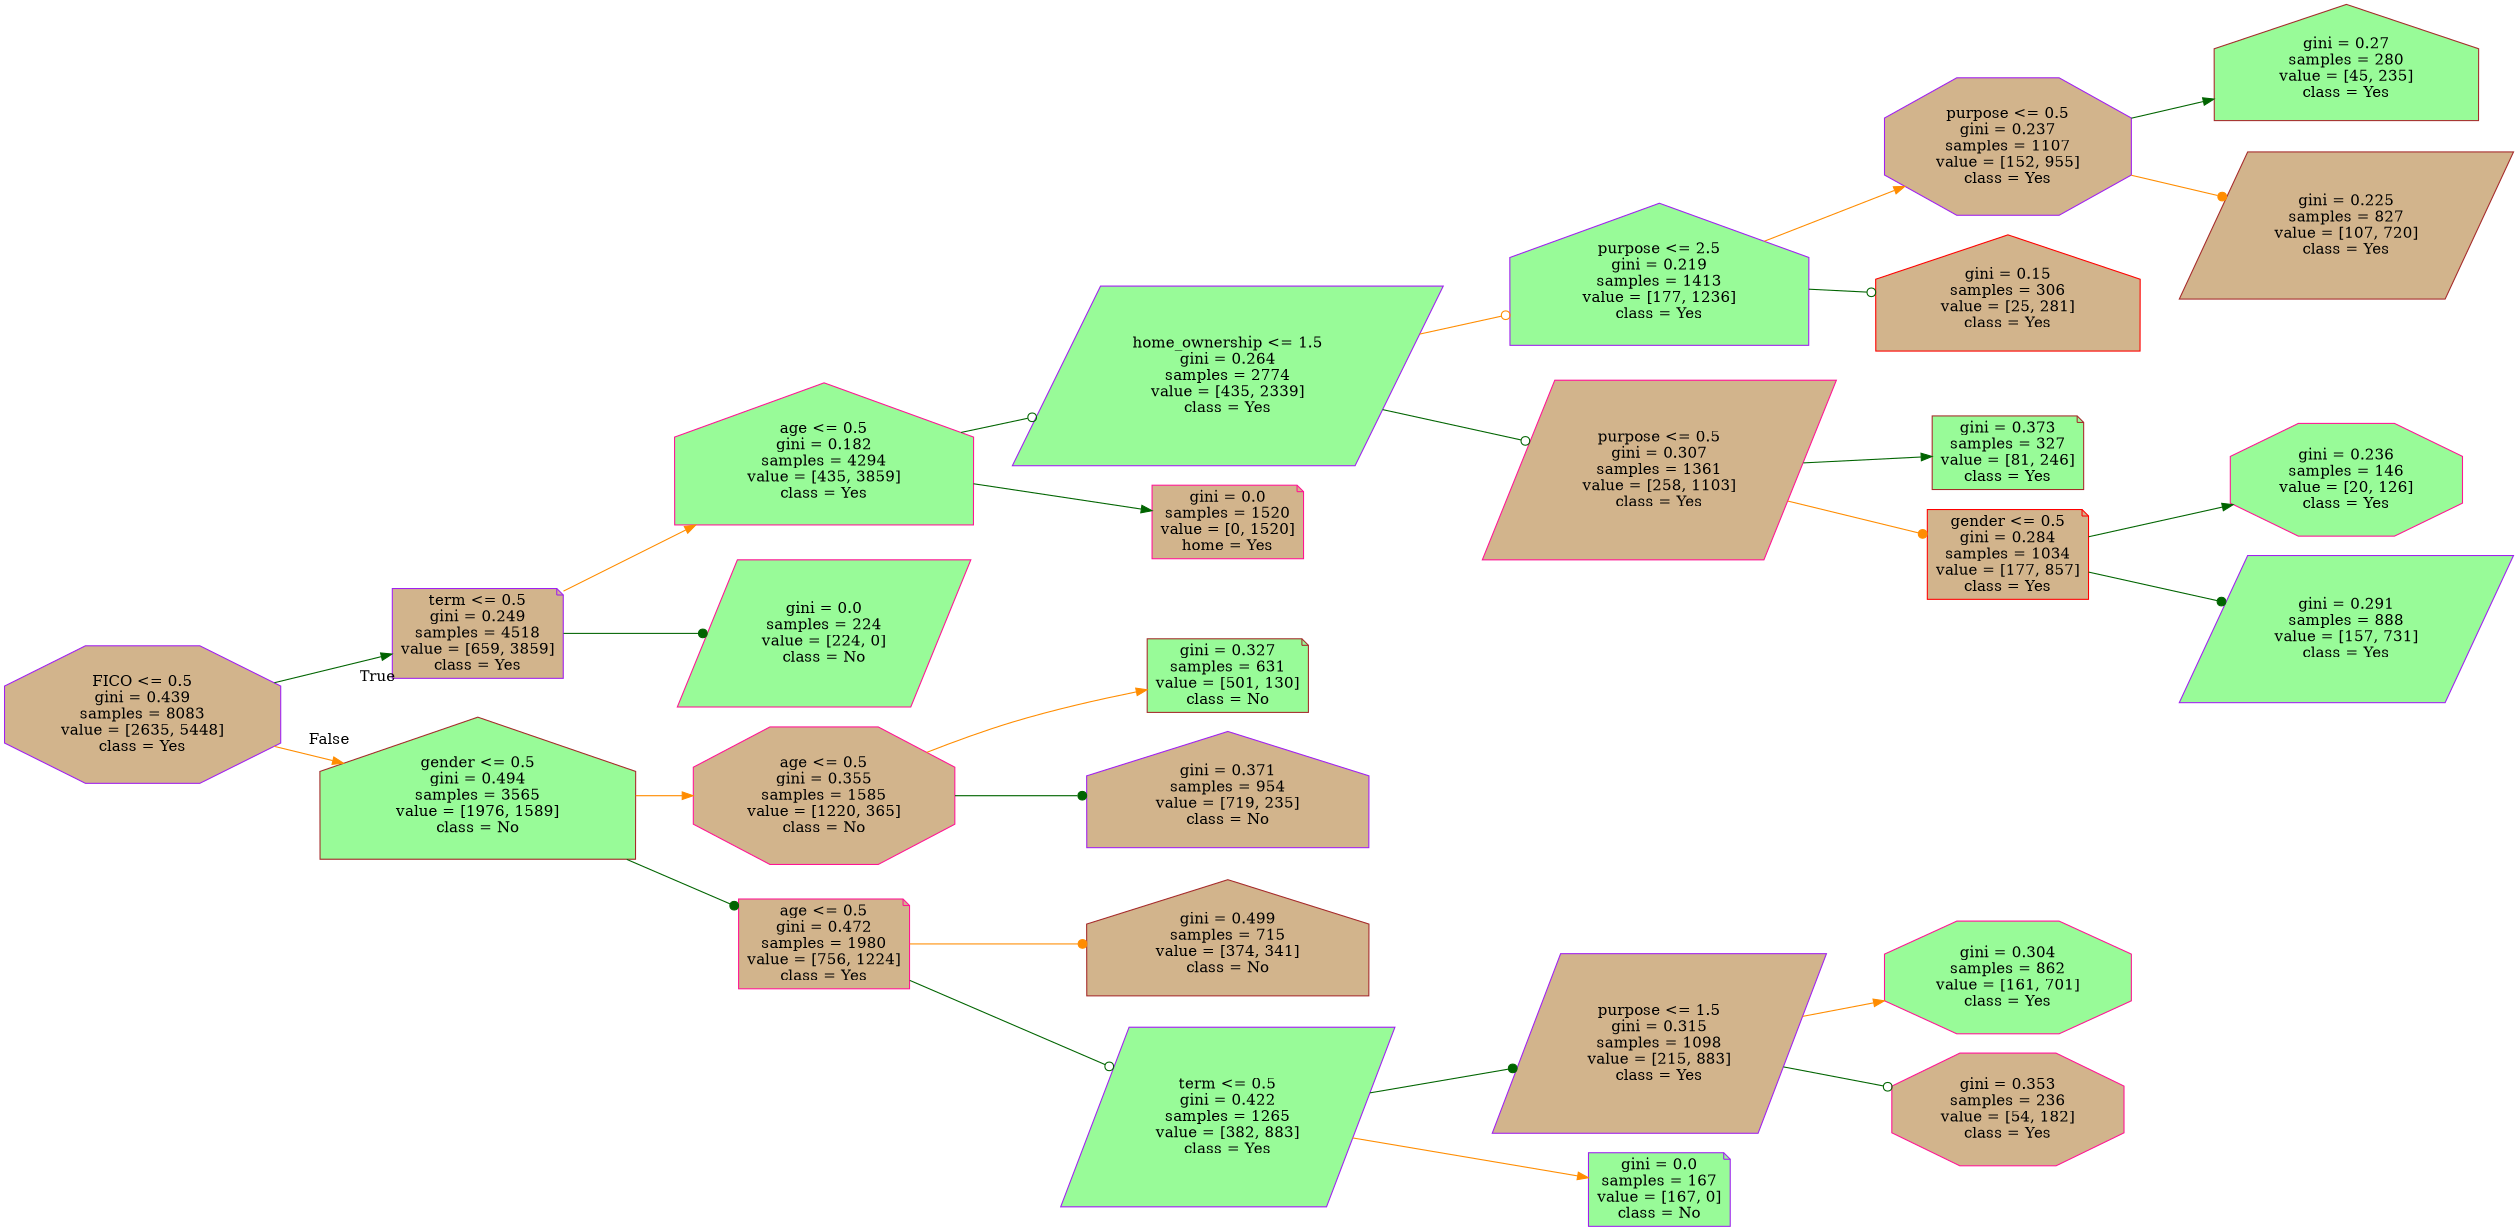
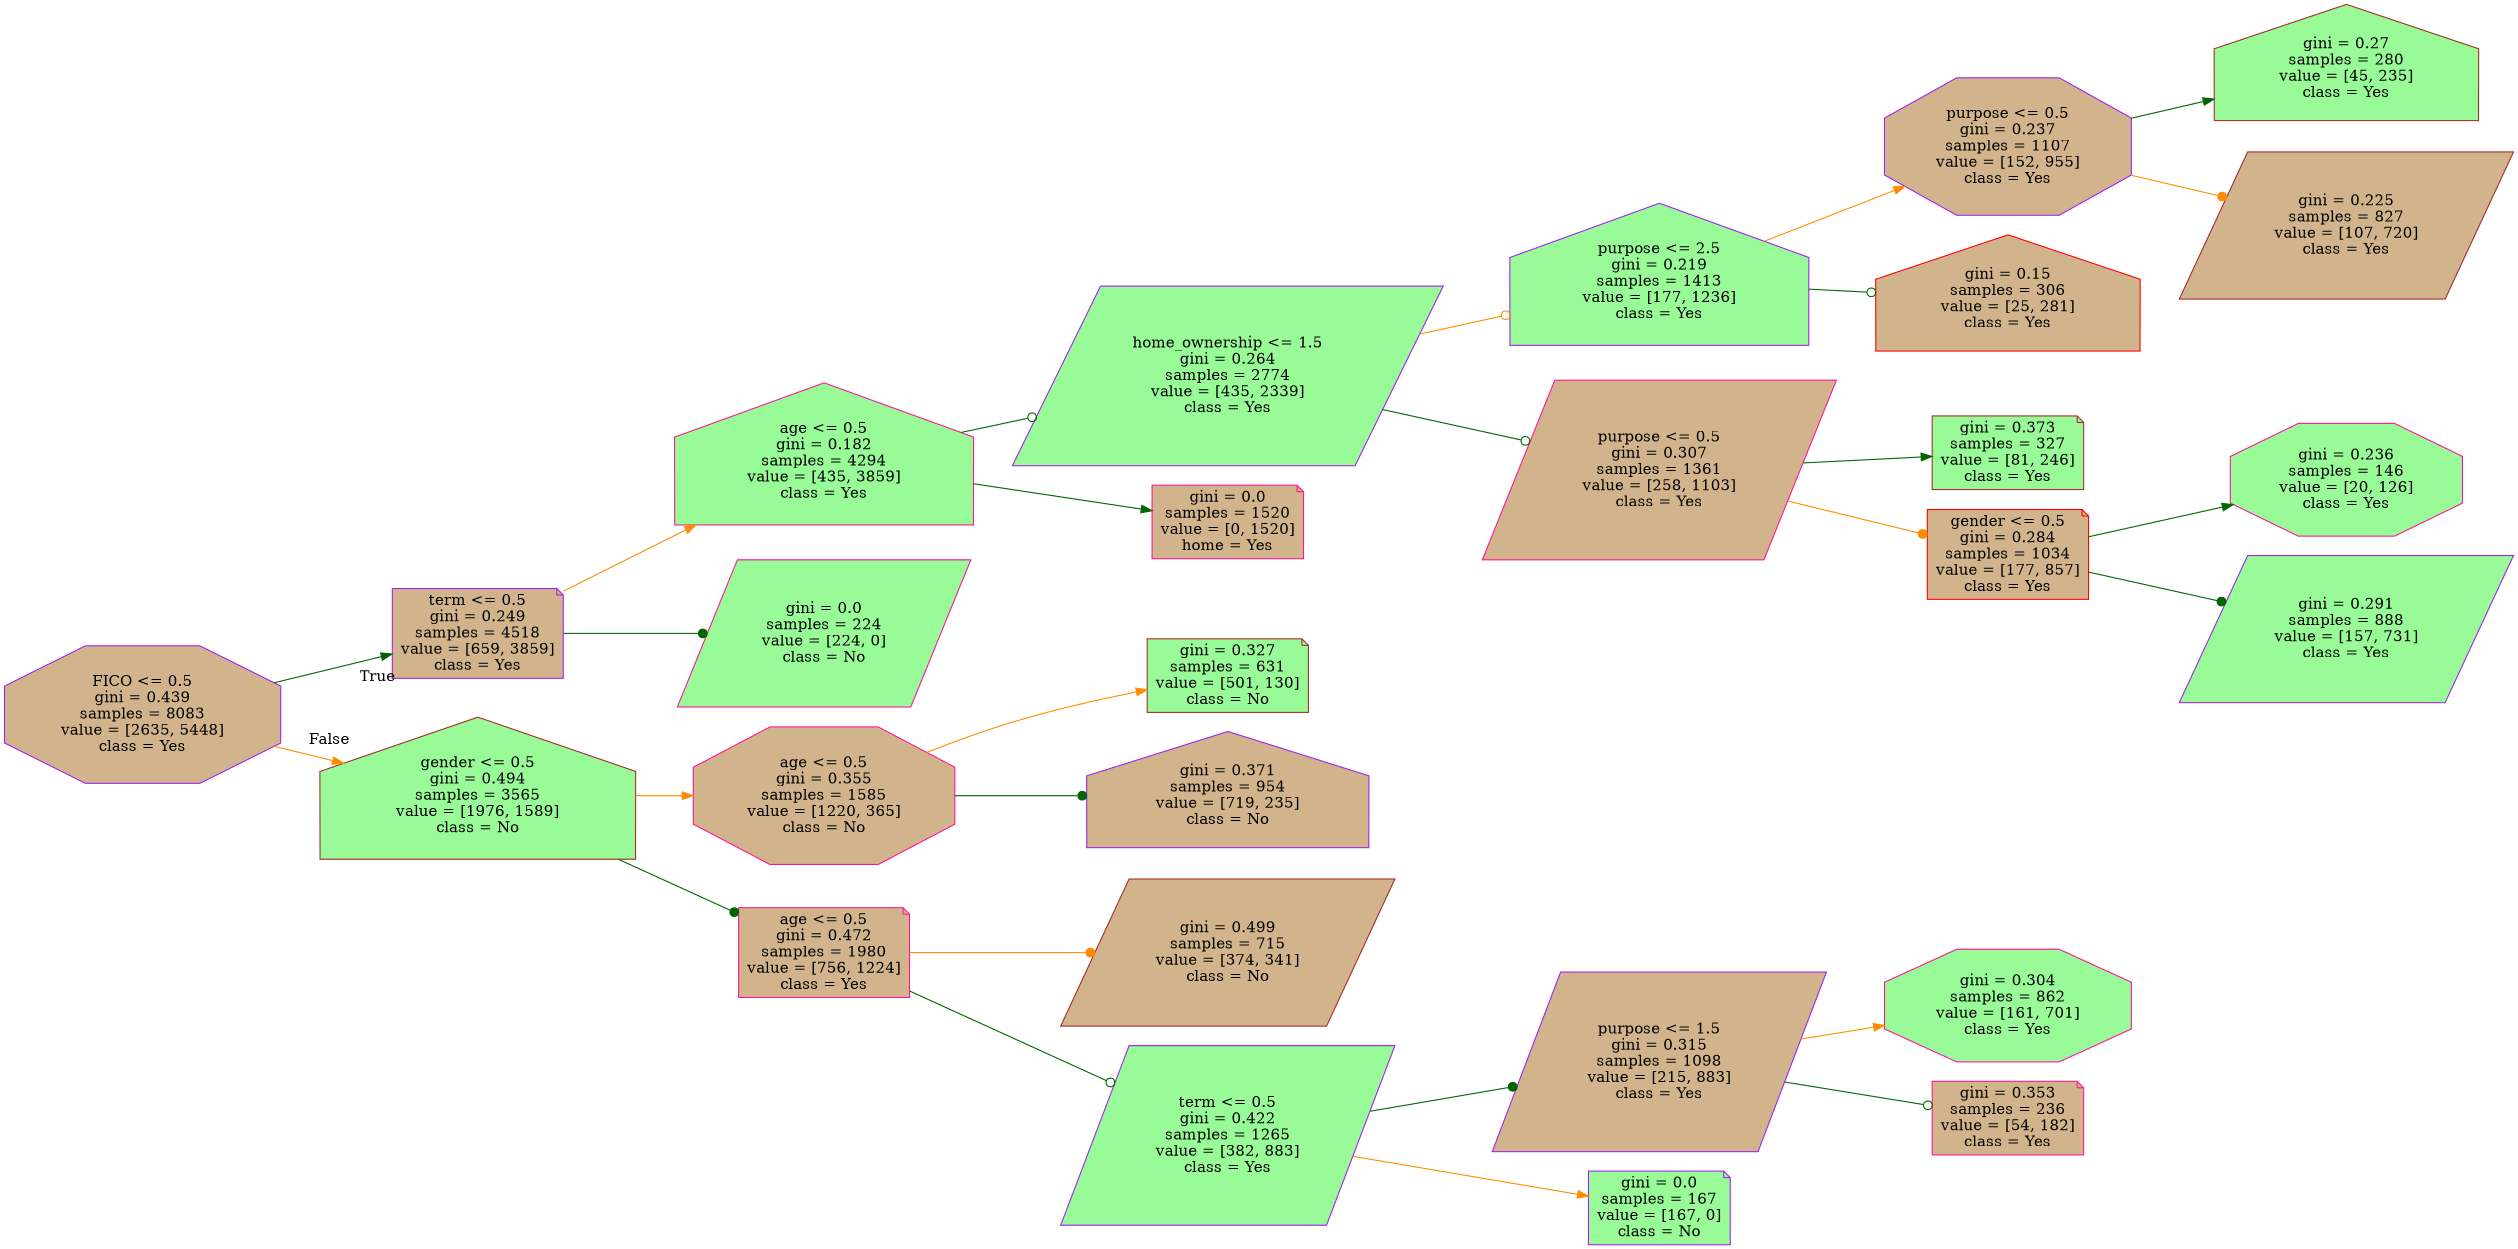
(1228, 944) -> (1228, 953)
(2008, 1109) -> (2008, 1118)
